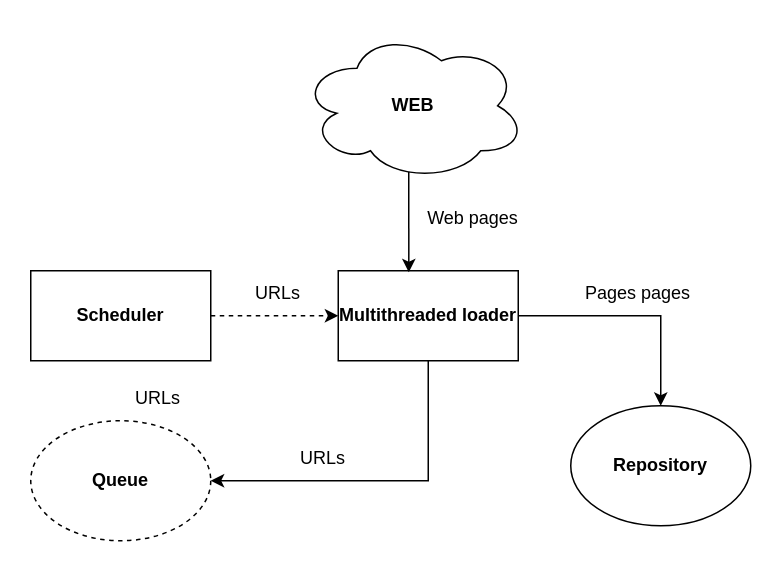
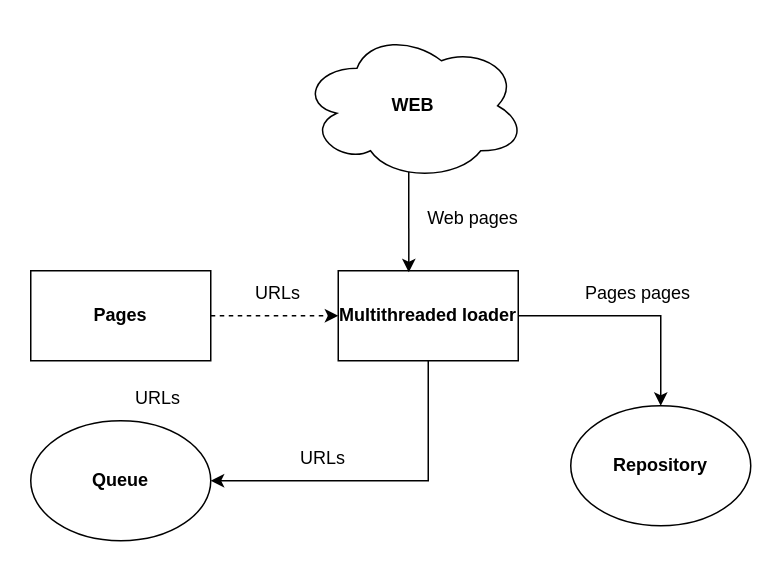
(121, 316) -> (121, 316)
(121, 481) -> (121, 481)
